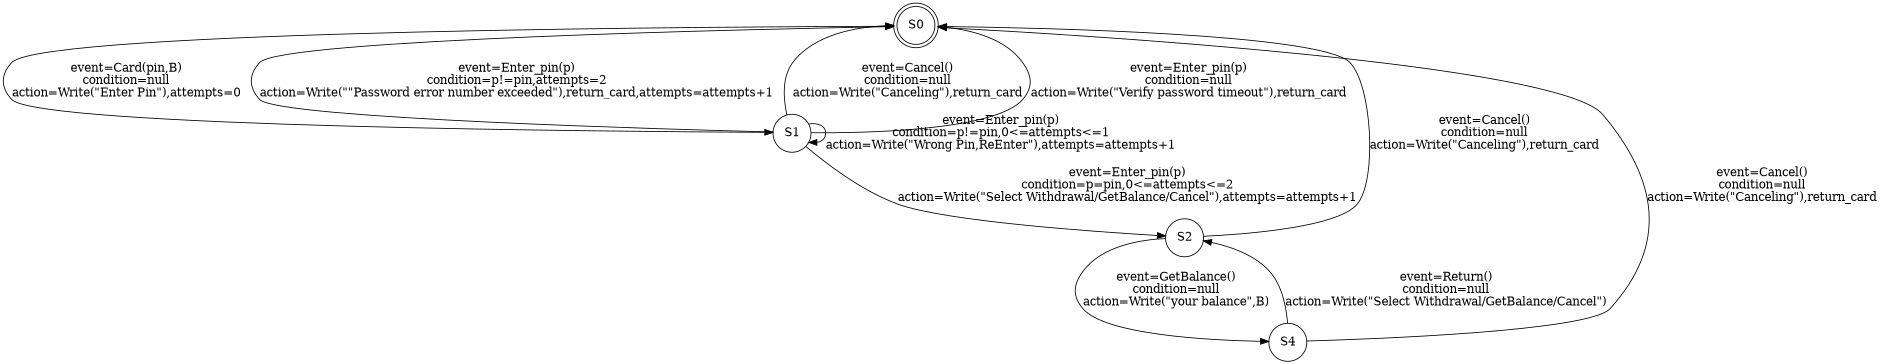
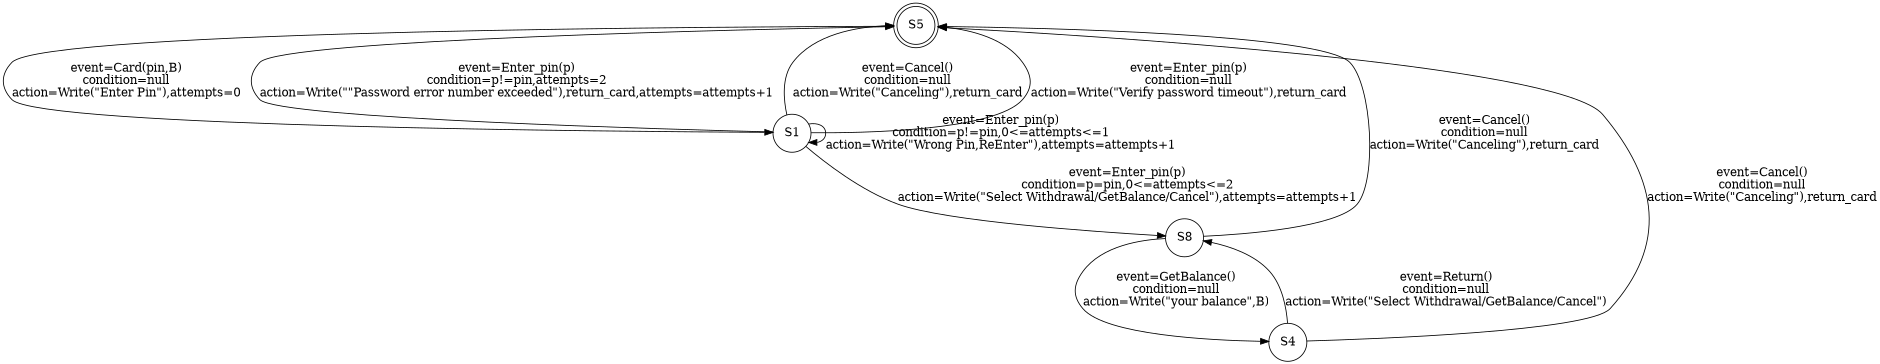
(916, 25) -> (916, 25)
(1185, 238) -> (1185, 238)
